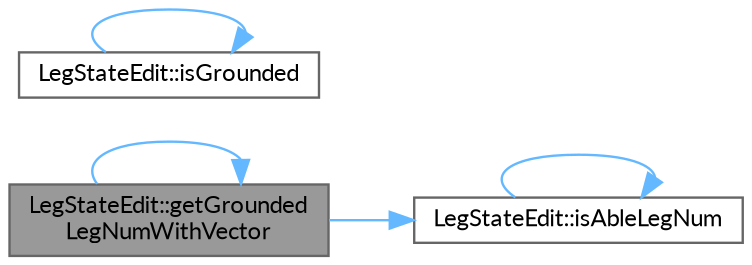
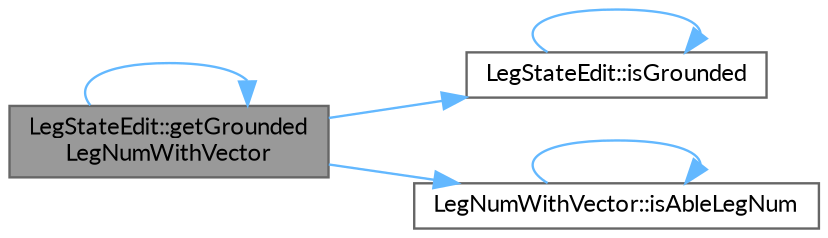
none -> (385, 109)
(578, 220) -> (617, 206)
